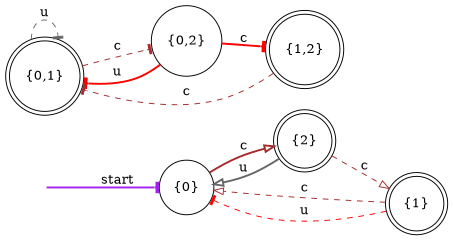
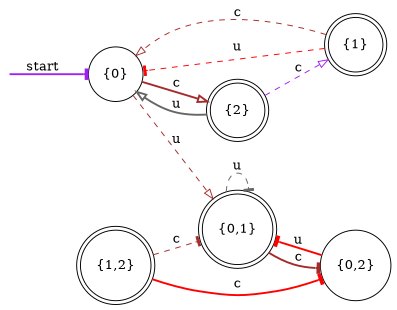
(241, 45) -> (235, 295)
(115, 57) -> (291, 264)
none -> (170, 143)
(356, 170) -> (292, 80)
